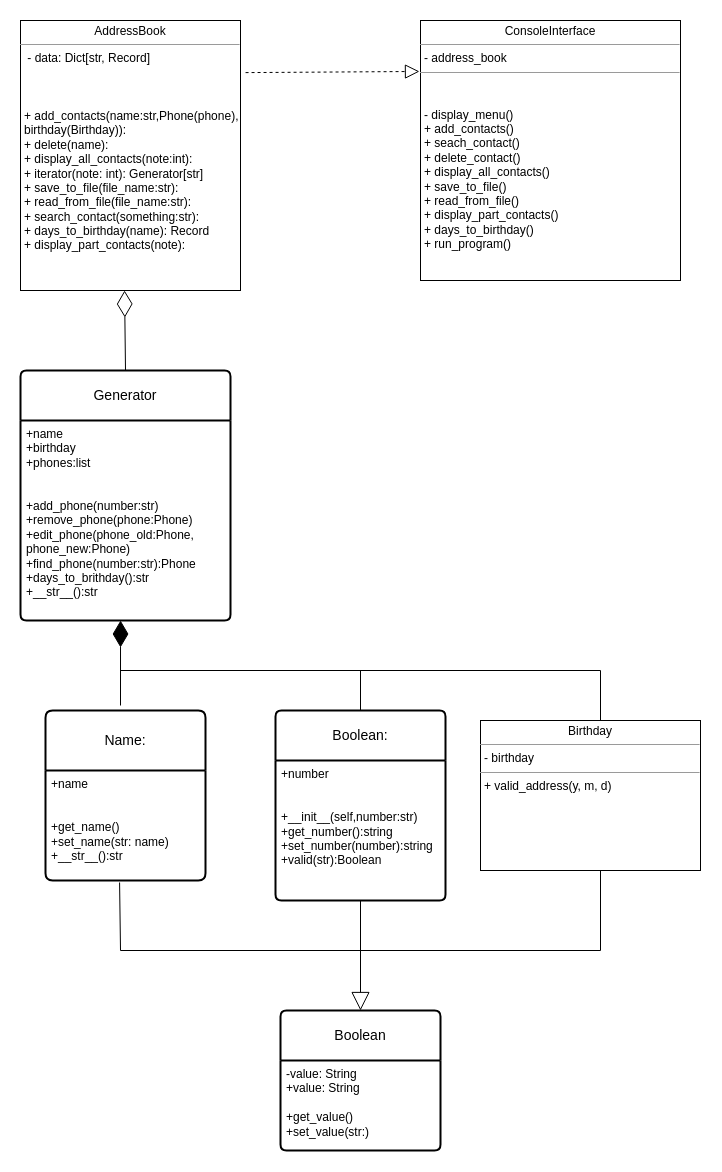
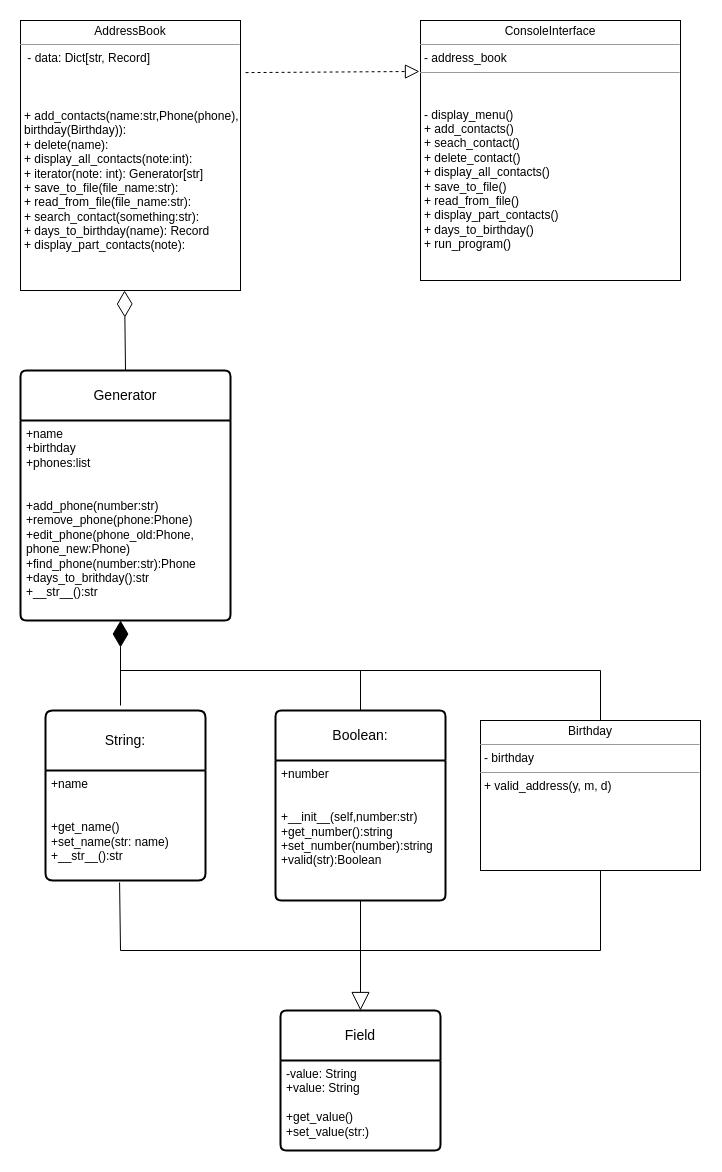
(126, 741) -> (126, 741)
(361, 1036) -> (361, 1036)
